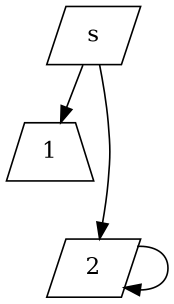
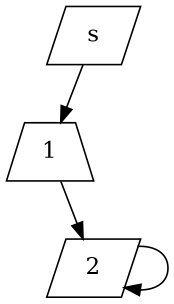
(110, 144) -> (69, 203)
